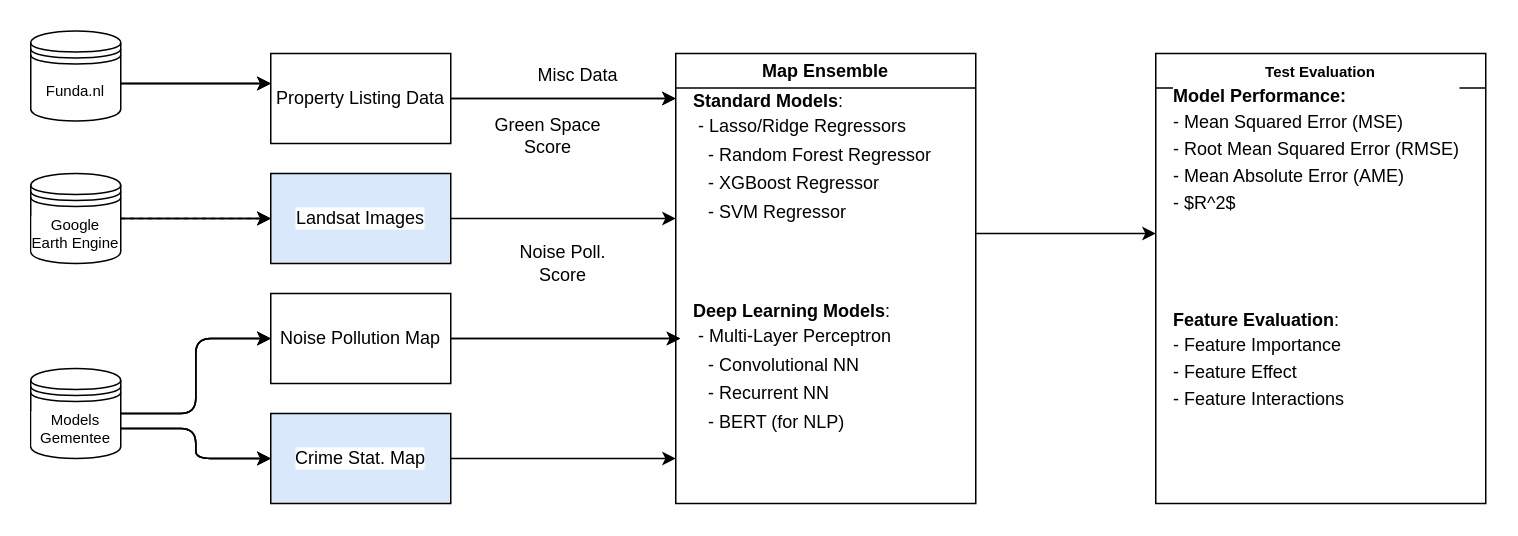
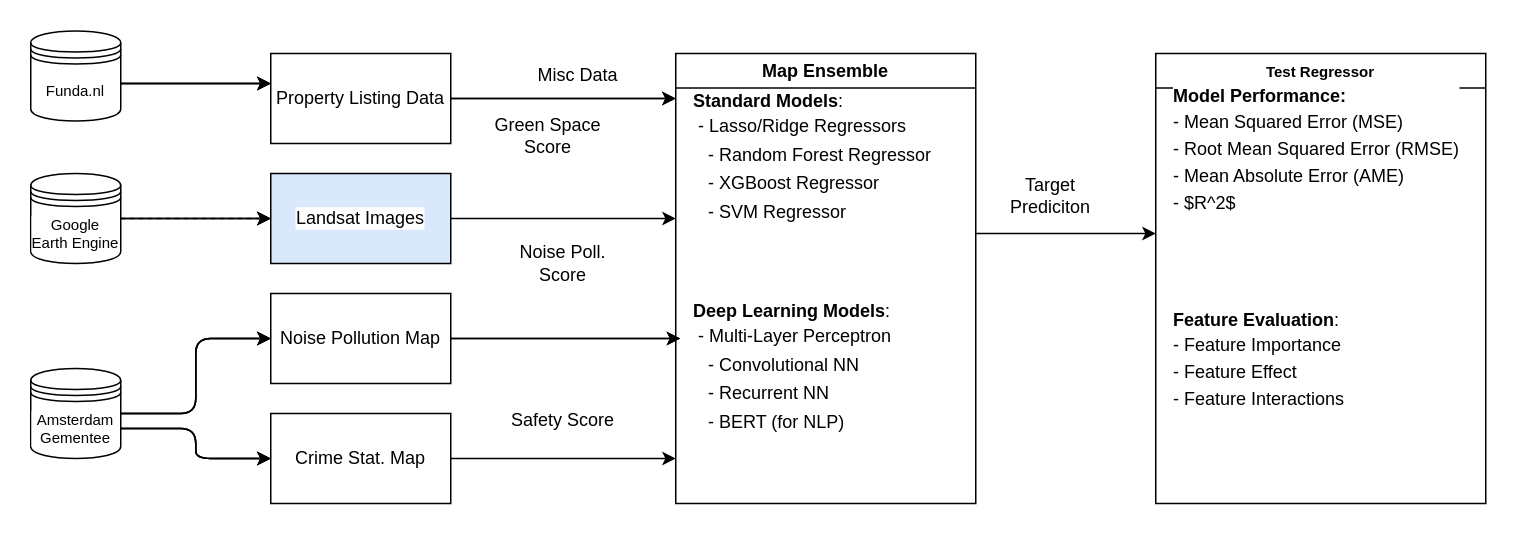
(1321, 71) -> (1321, 71)
none -> (1051, 196)
none -> (563, 421)
(76, 428) -> (76, 428)
(361, 458) -> (361, 458)
